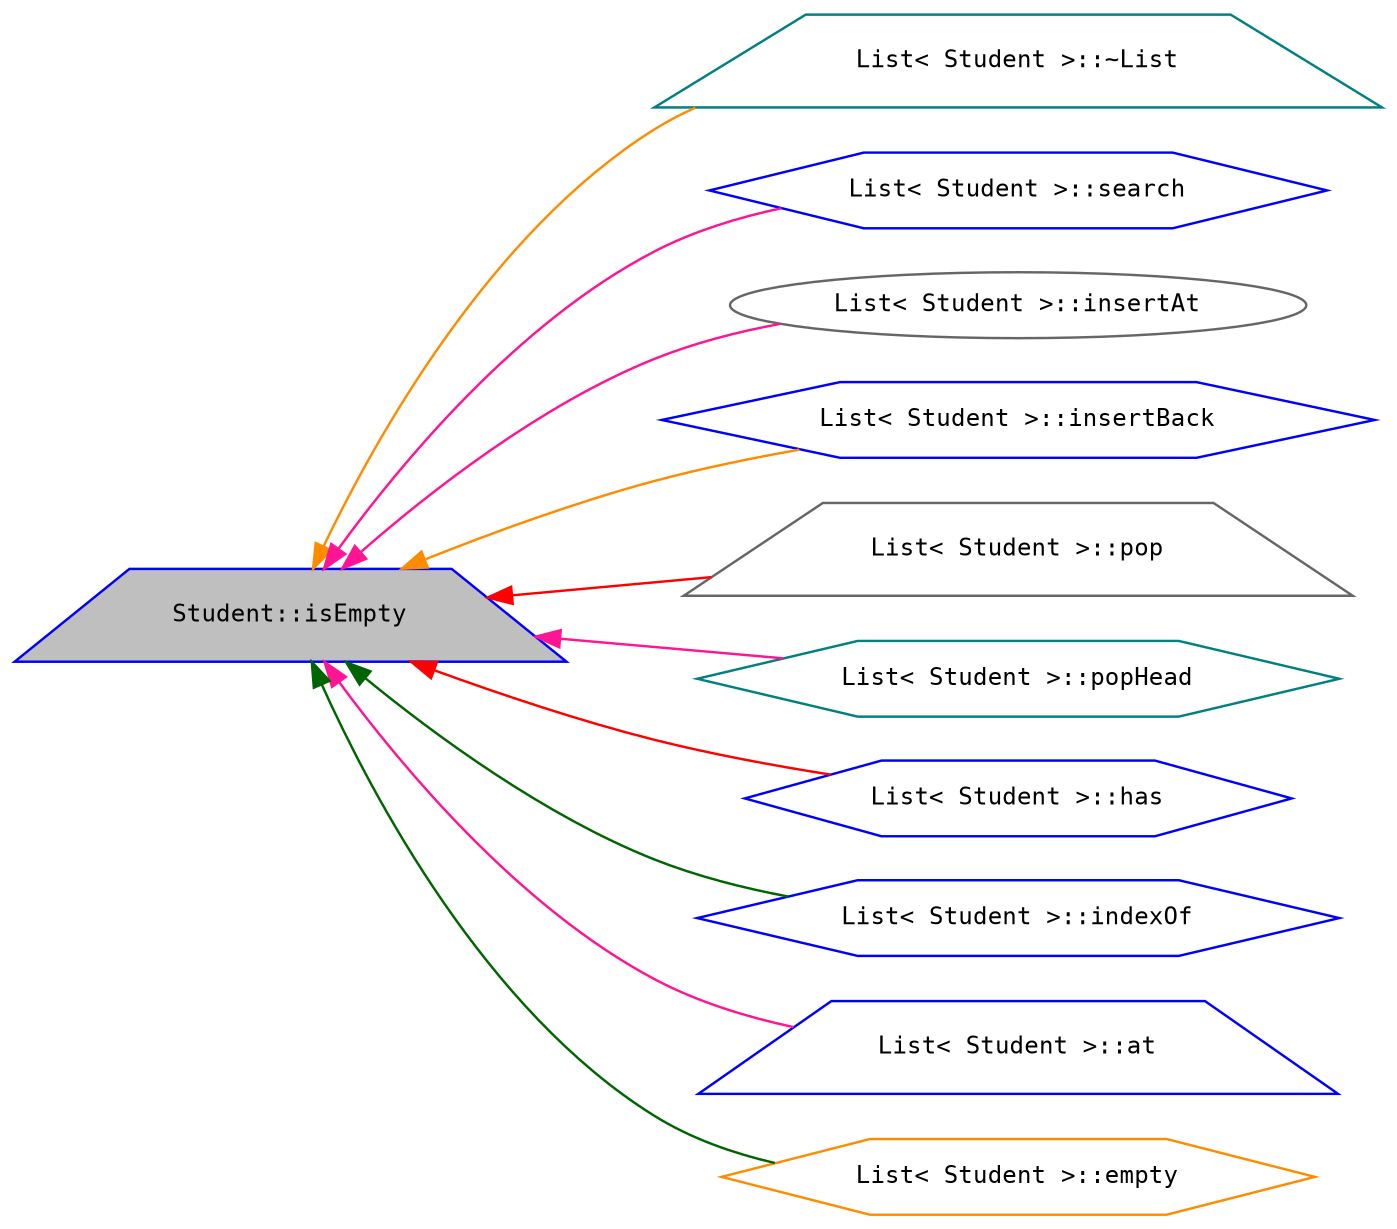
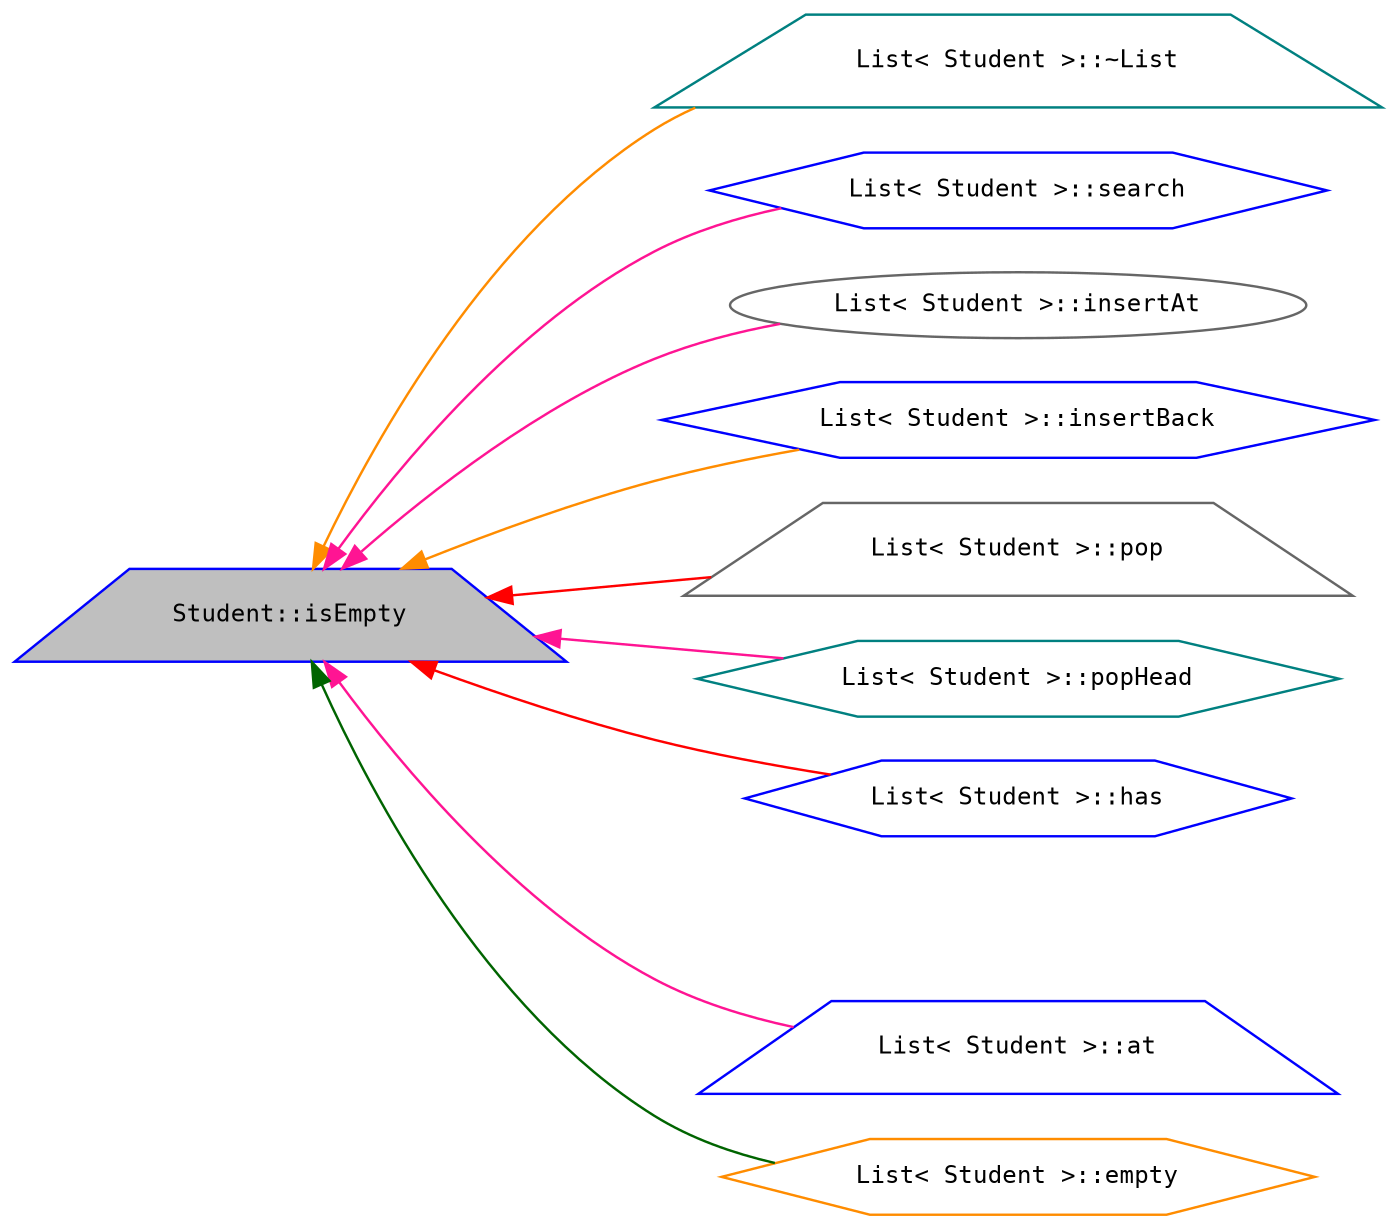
(1018, 918) -> none
